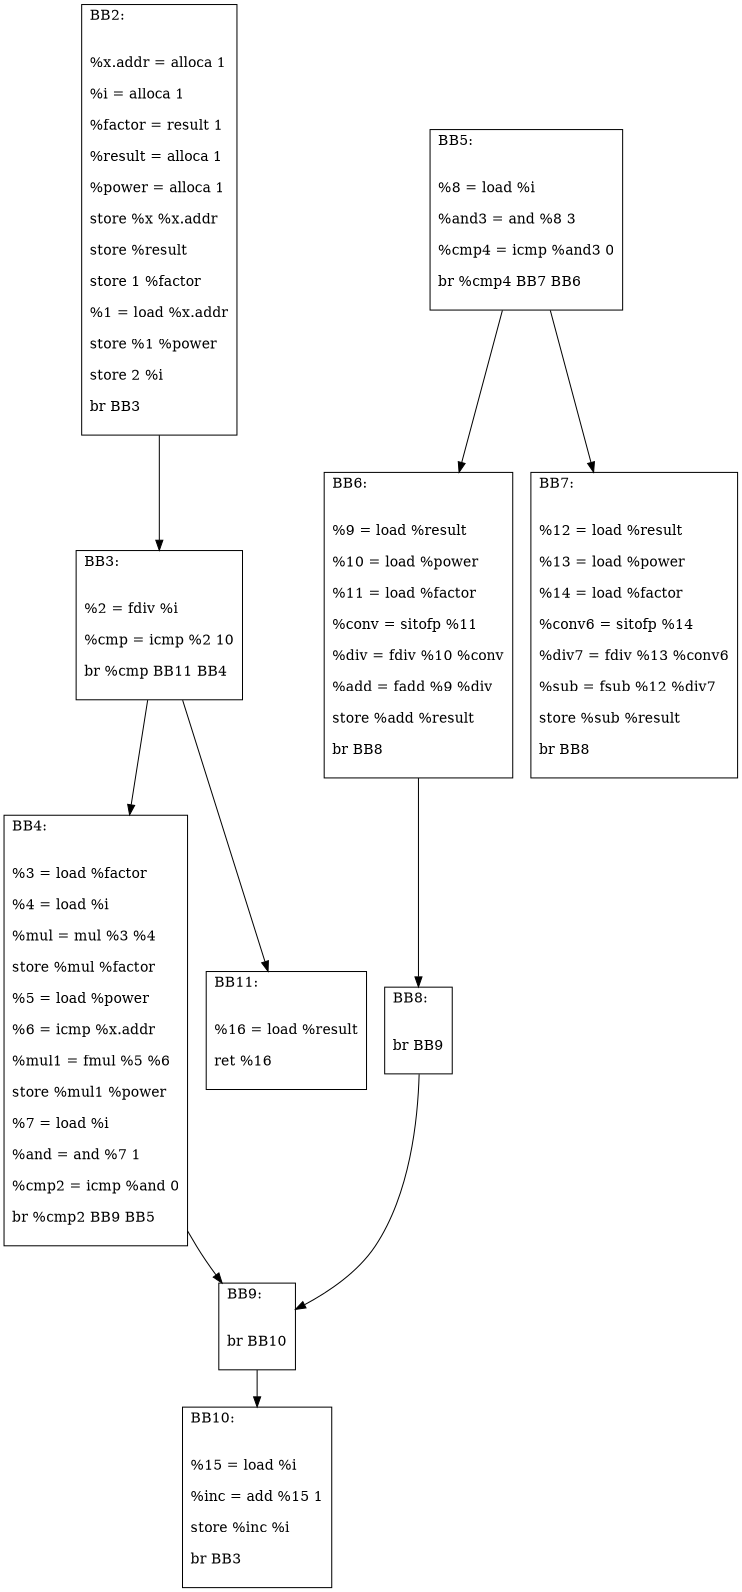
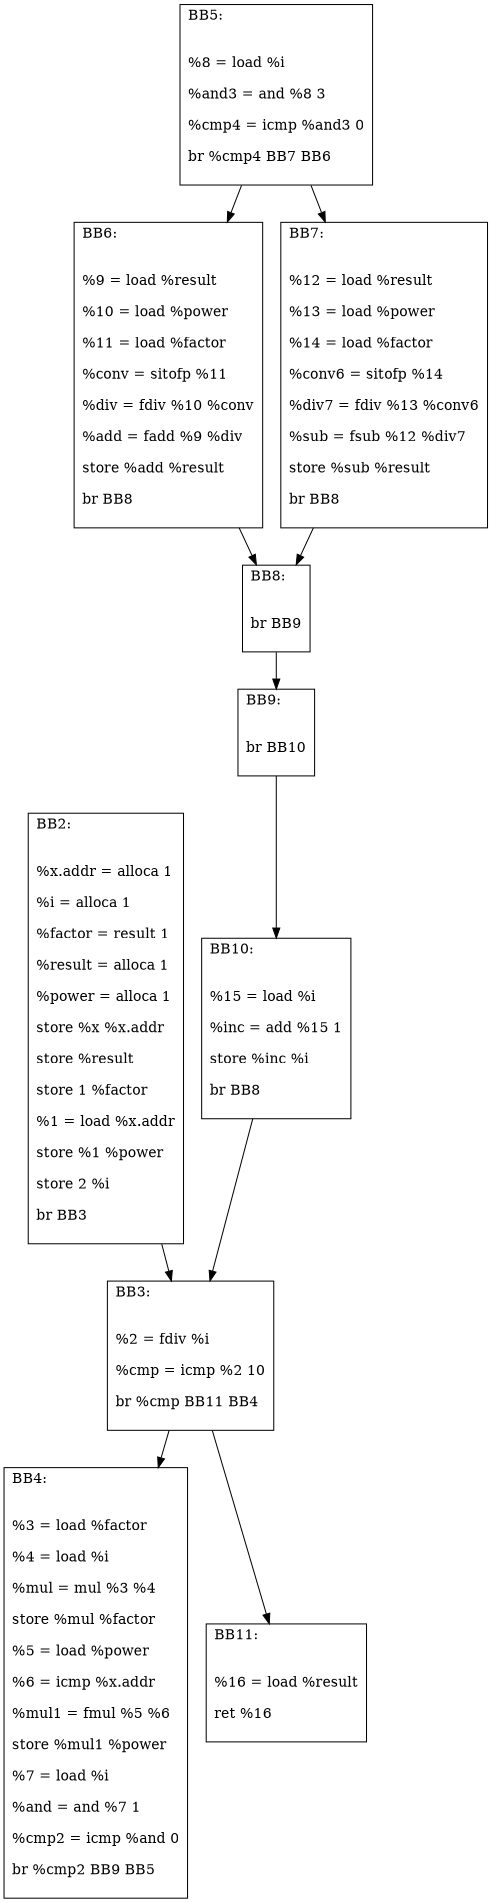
none -> (307, 542)
none -> (233, 1195)
(201, 1253) -> none
(216, 1559) -> (235, 1091)
